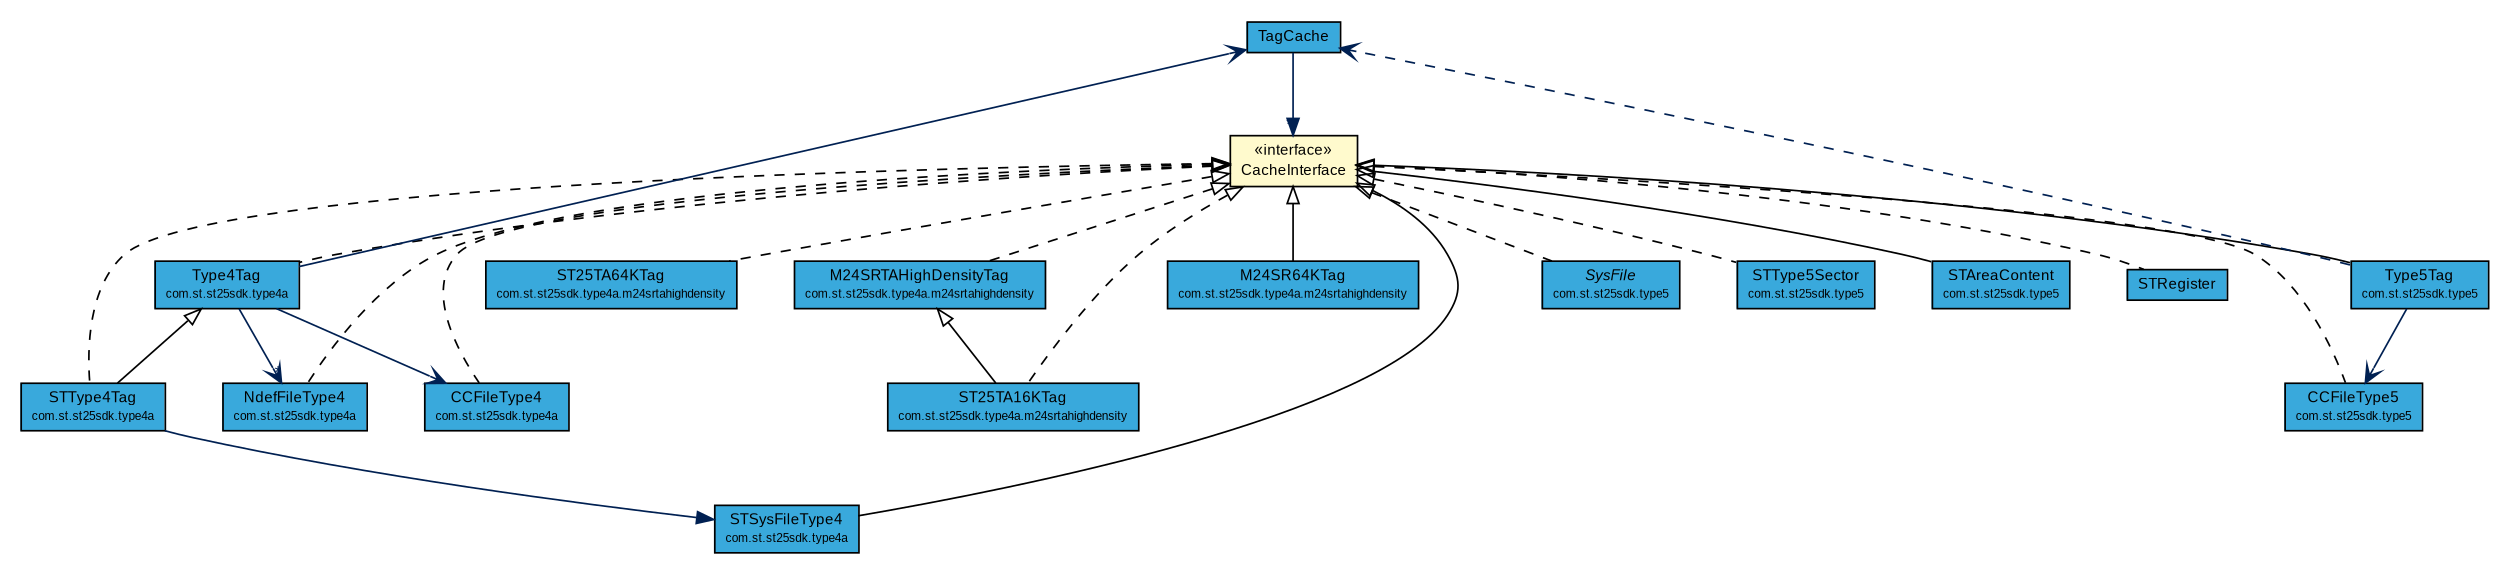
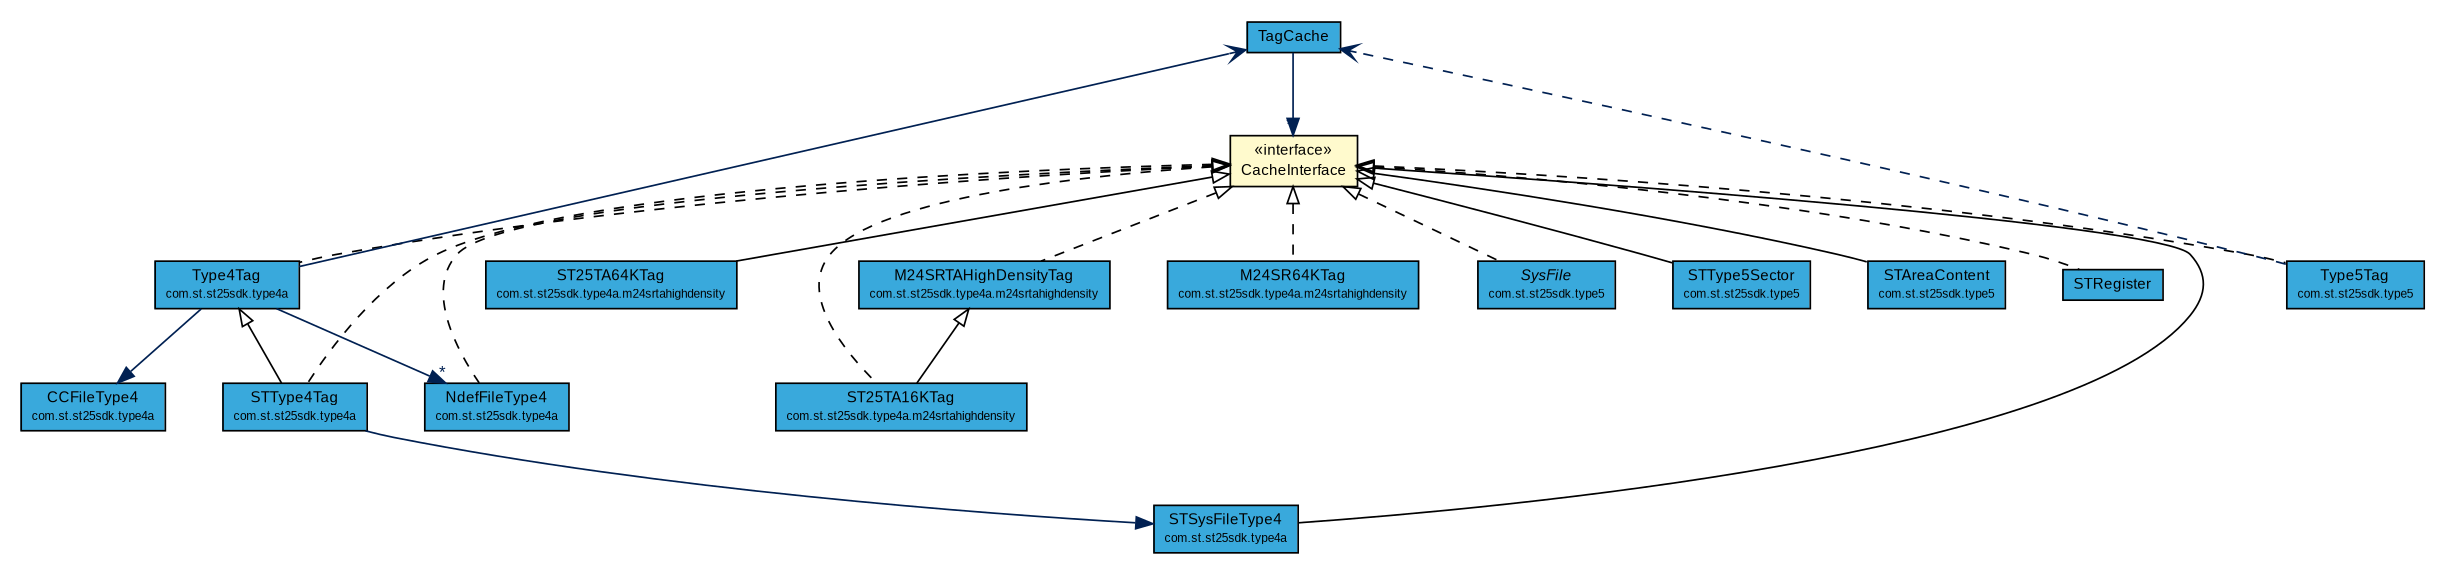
(761, 194) -> none
(1864, 197) -> (1831, 199)
(970, 218) -> (974, 219)
(1556, 218) -> (1523, 222)
(1293, 232) -> (1293, 232)
(256, 338) -> (353, 342)
(353, 342) -> (166, 340)
(2353, 407) -> none
